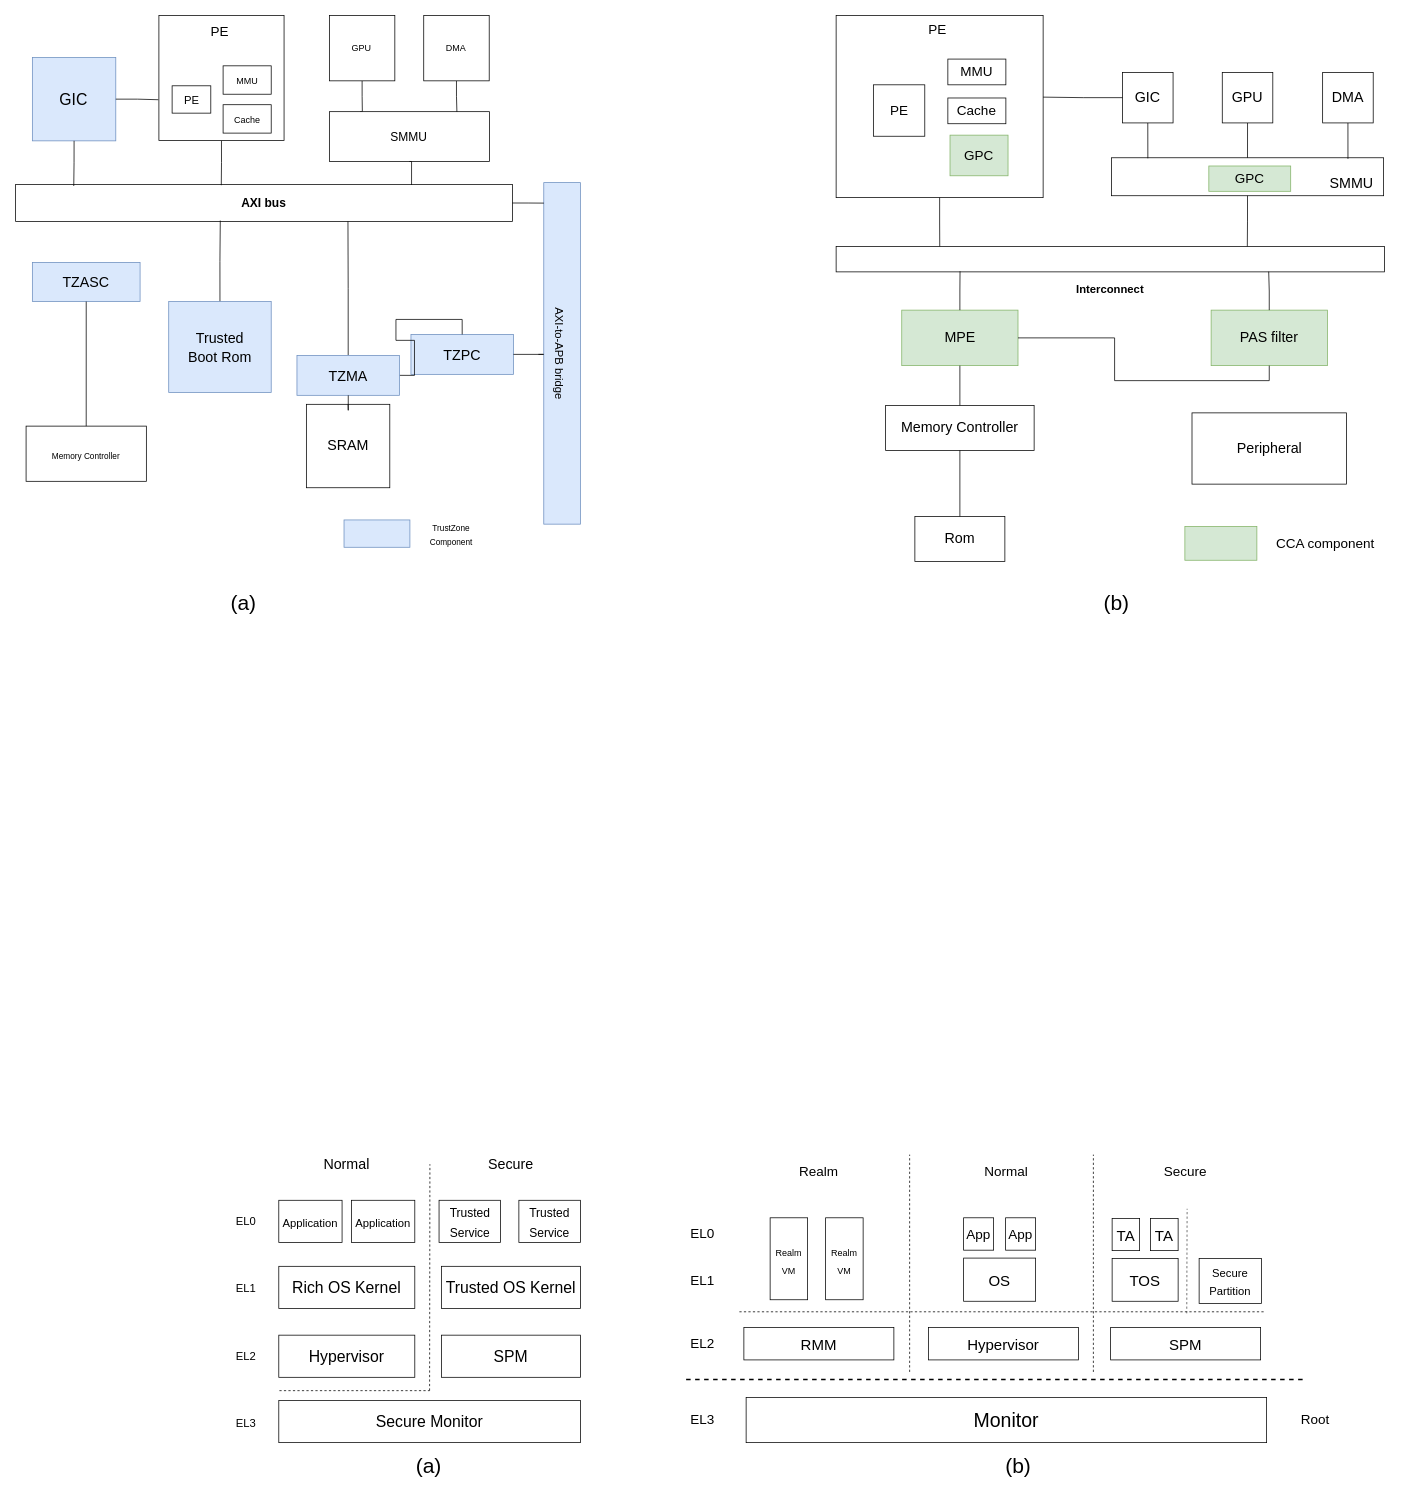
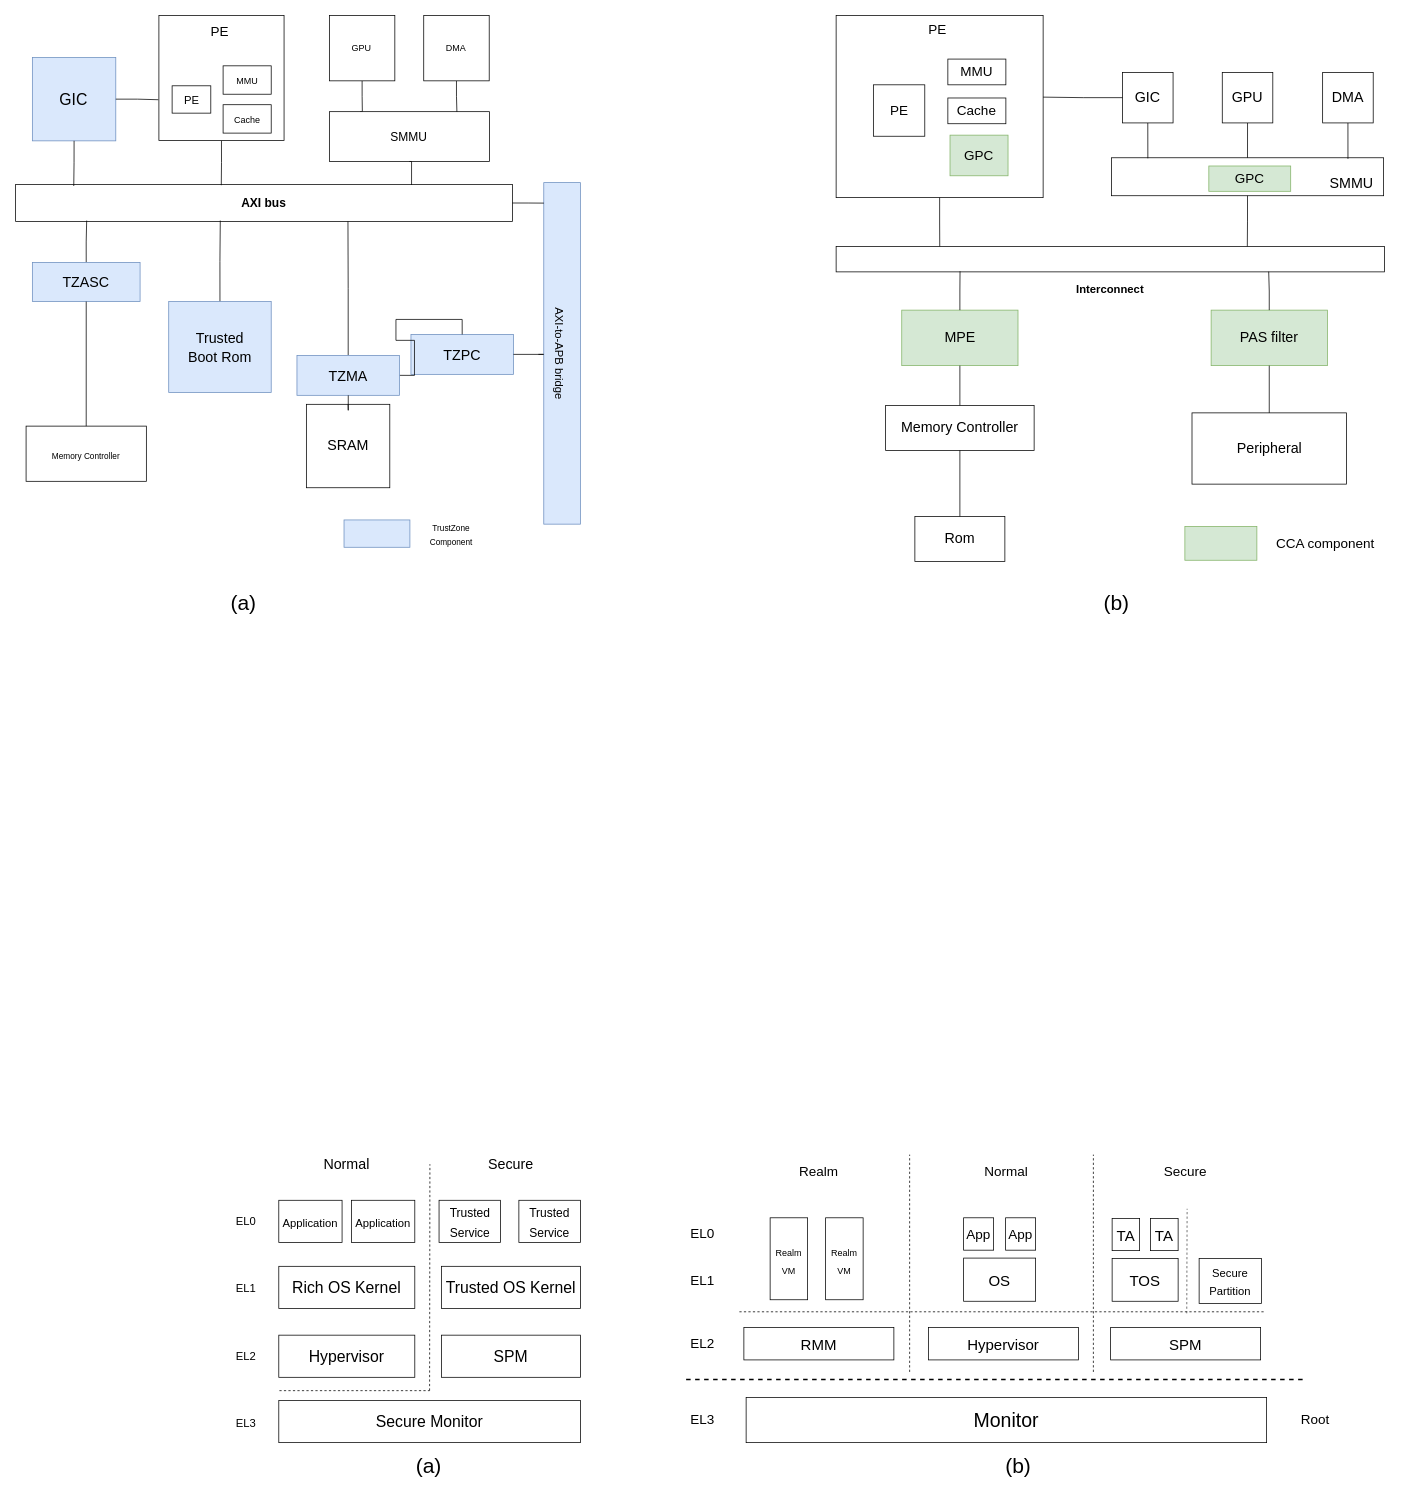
none -> (86, 242)
(1124, 381) -> (1269, 395)
